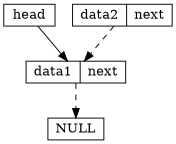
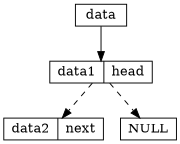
(29, 15) -> (101, 15)
(102, 40) -> (80, 97)
(103, 72) -> (128, 72)
